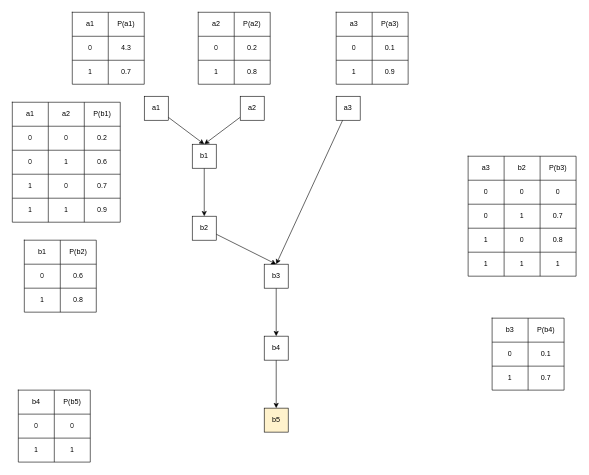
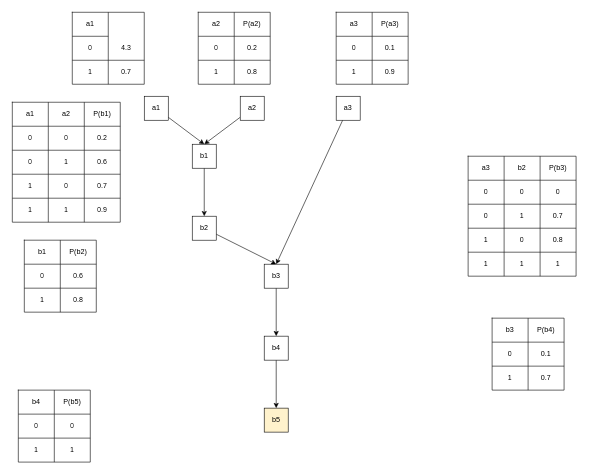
(126, 24) -> none
